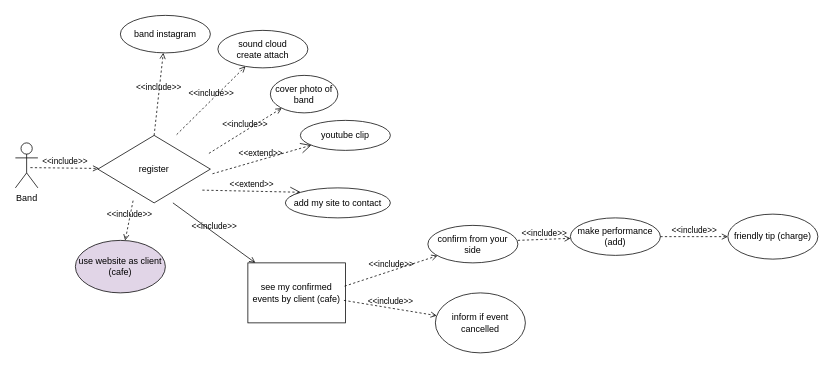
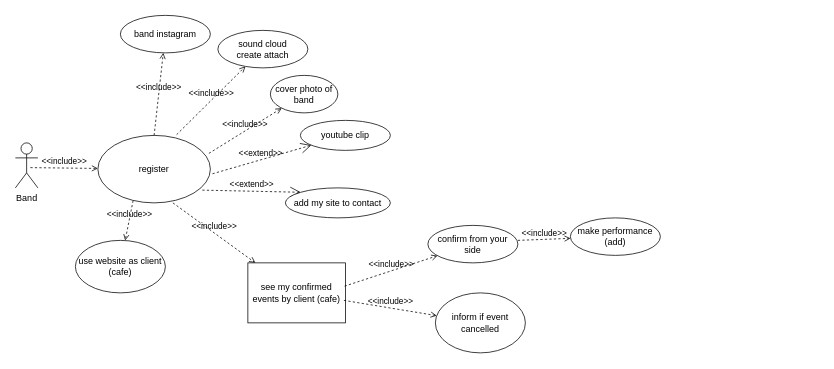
(154, 169) -> (154, 169)
(213, 232) -> (213, 232)
(693, 237) -> none
(773, 237) -> none
(120, 267) -> (120, 267)
